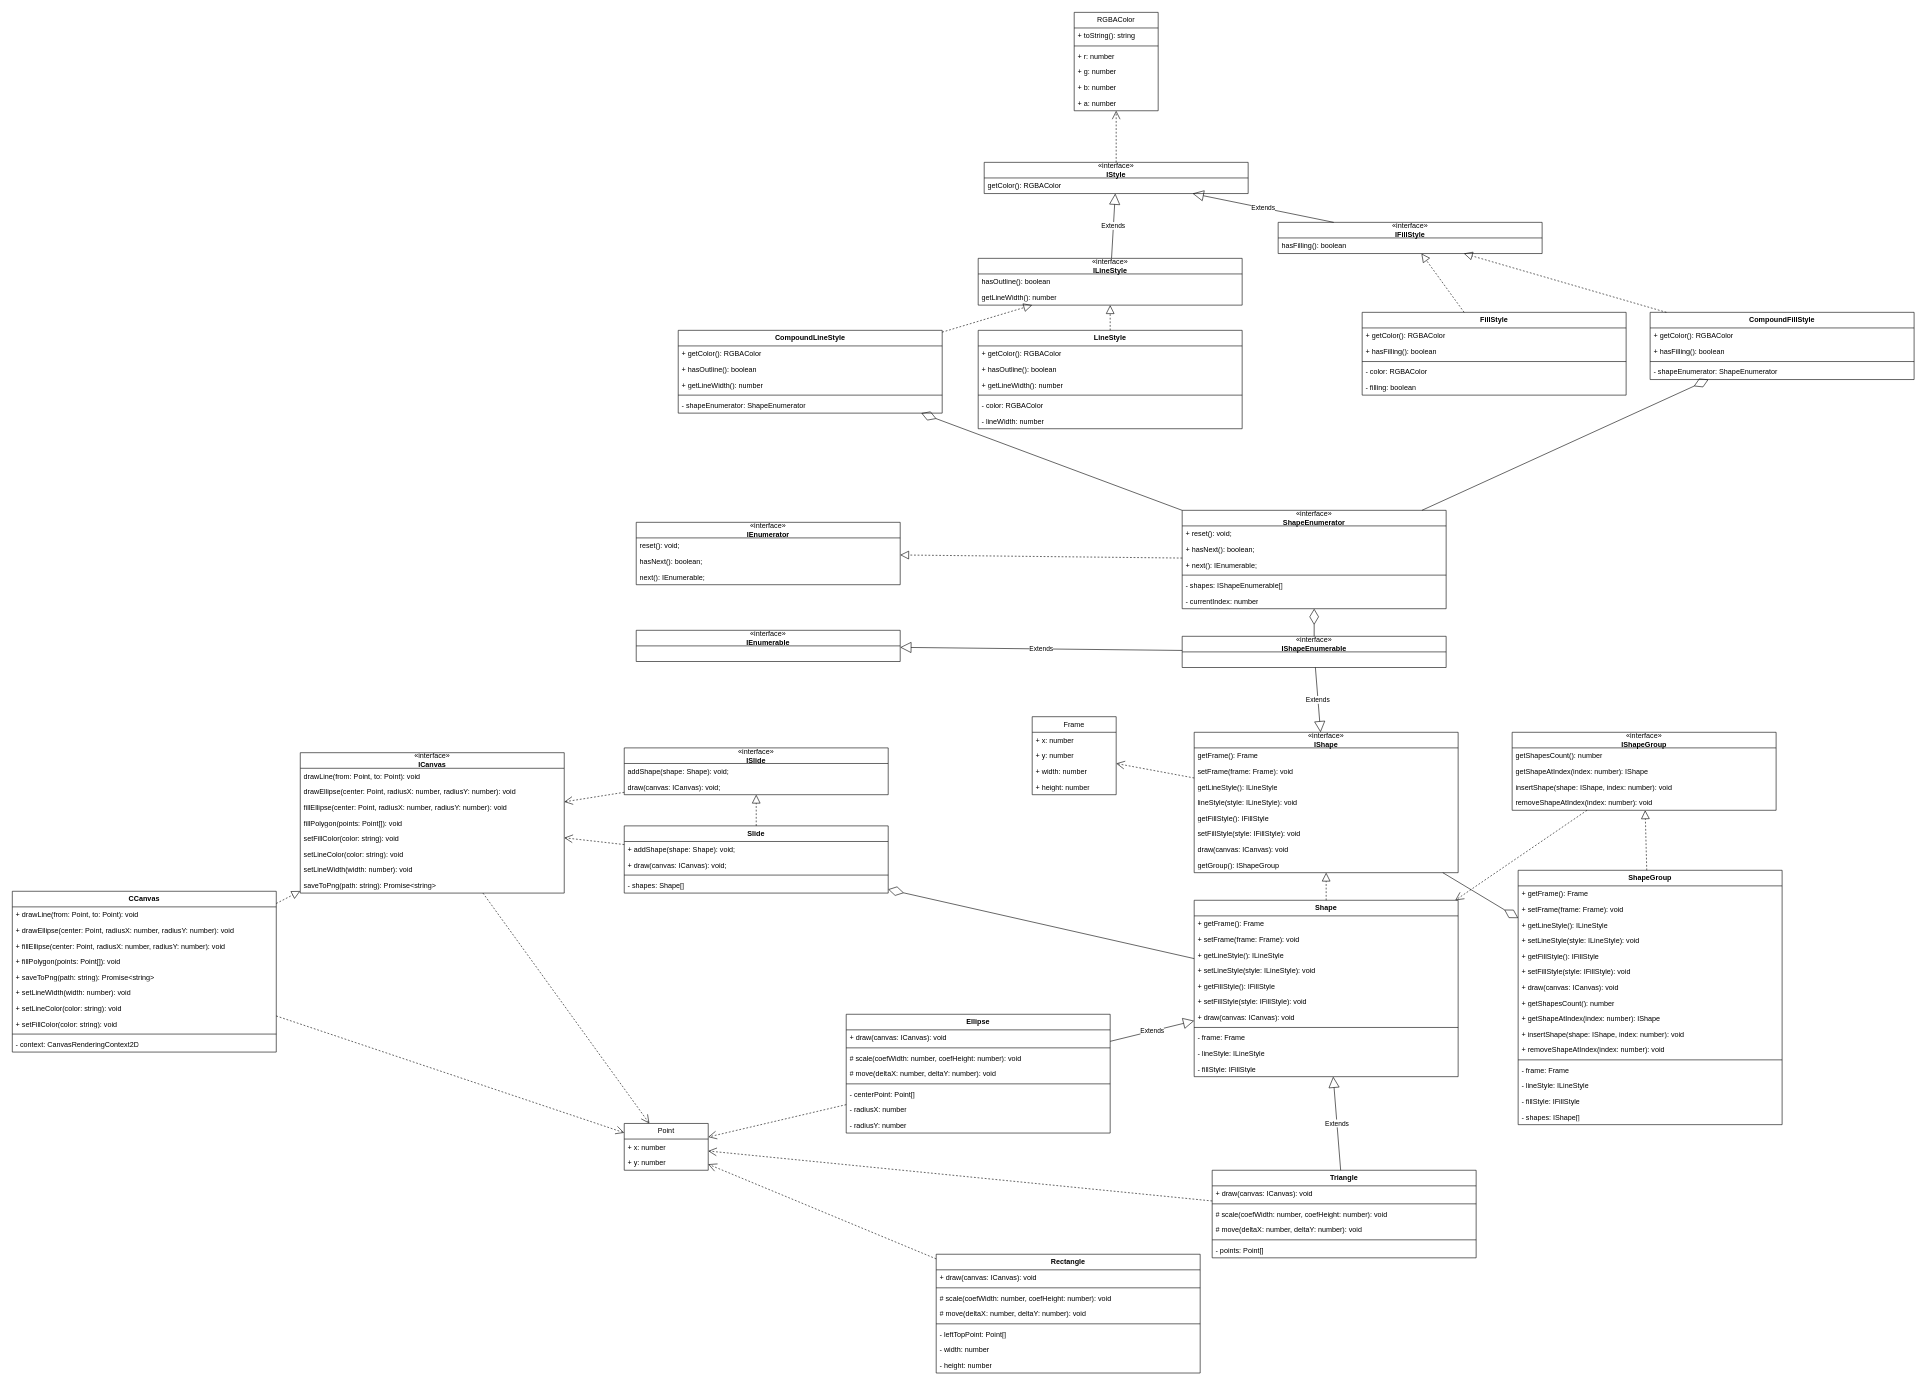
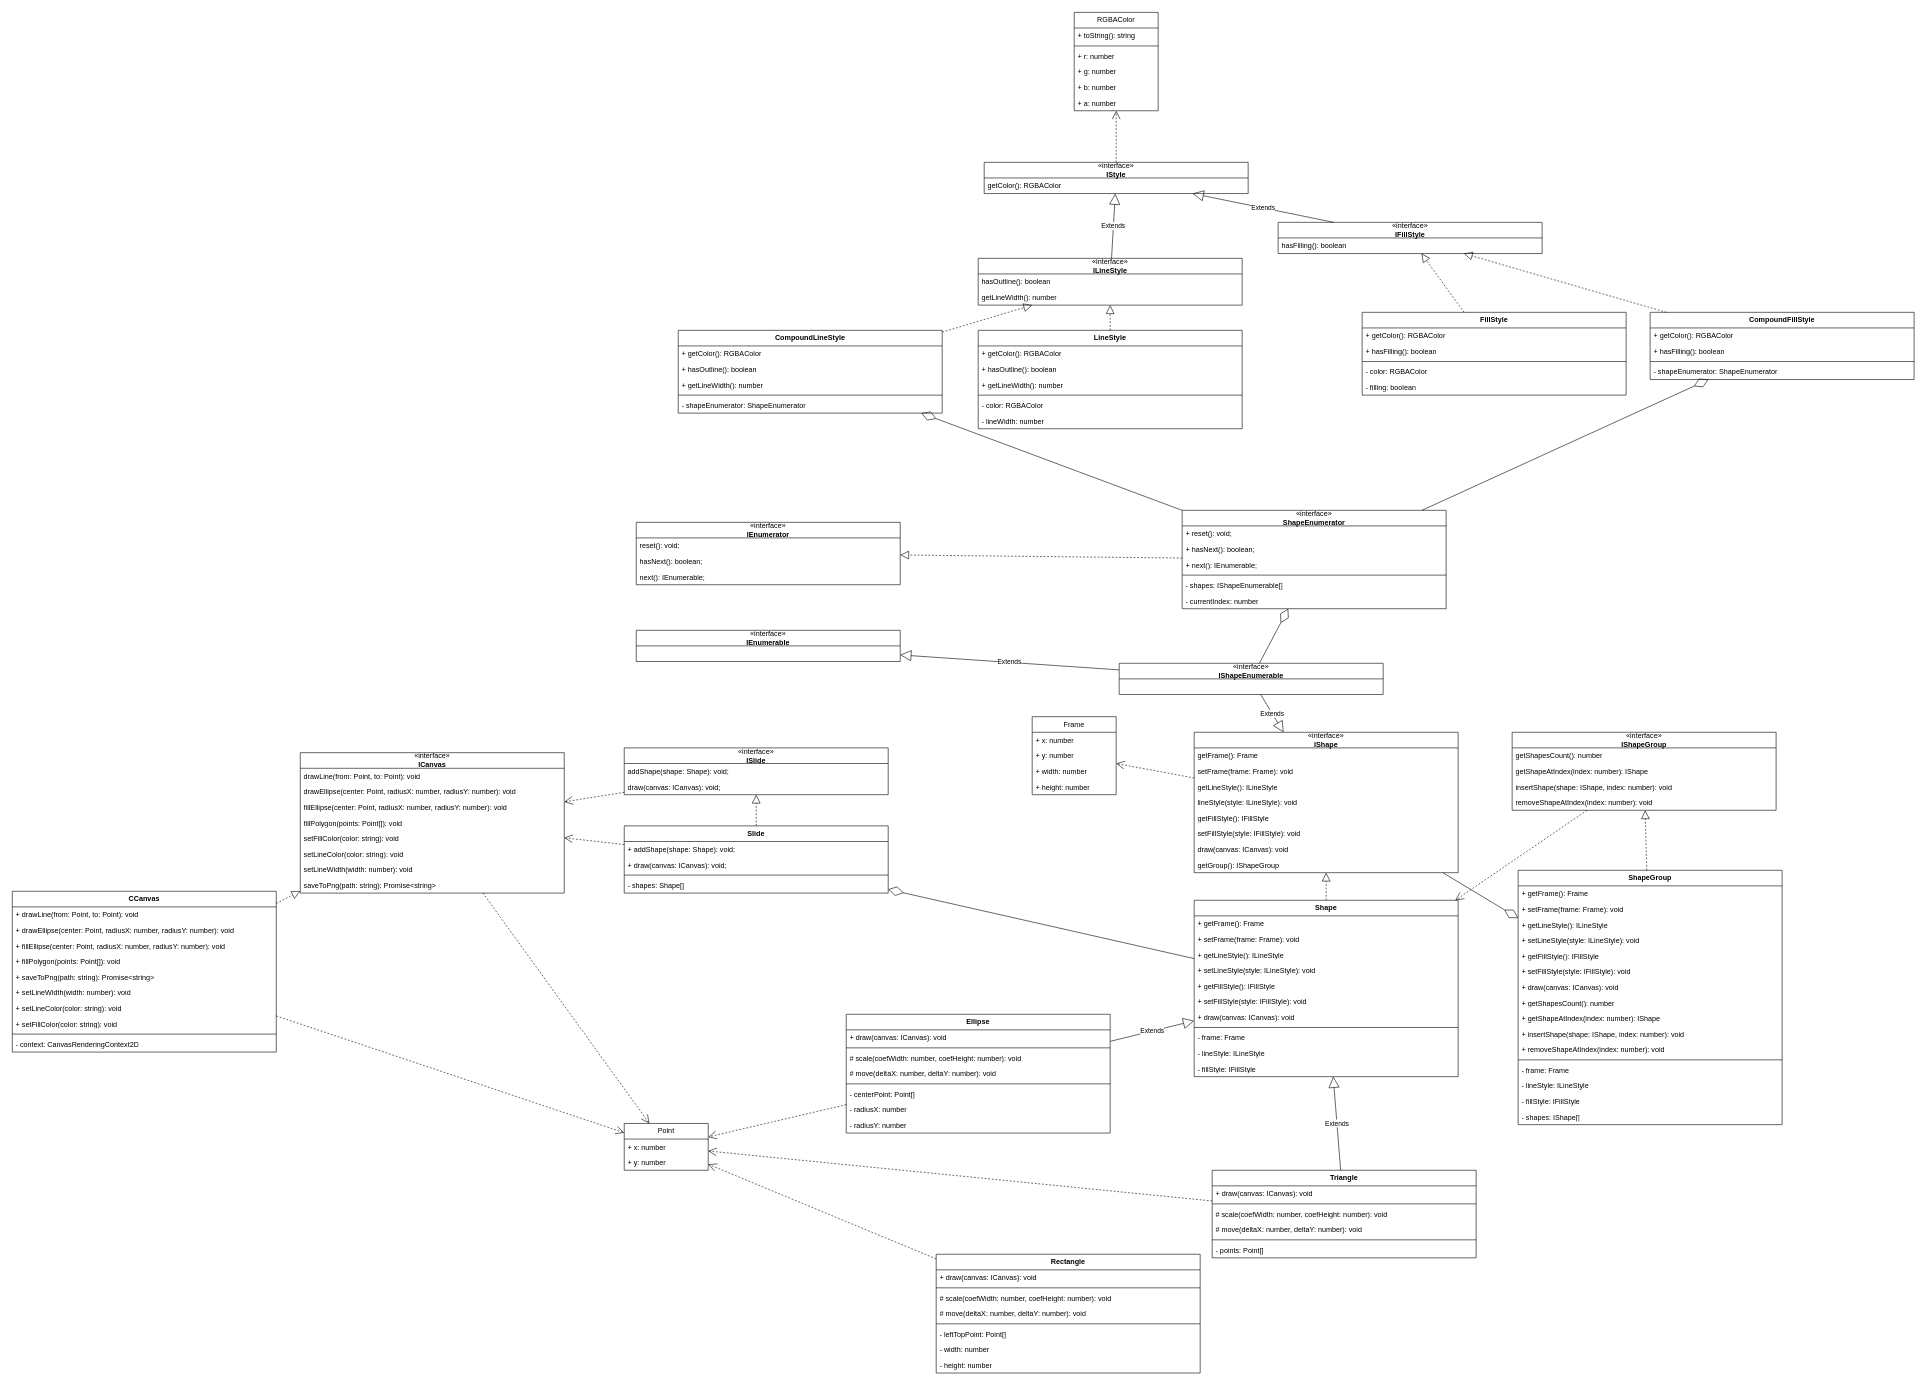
(1314, 652) -> (1251, 679)
